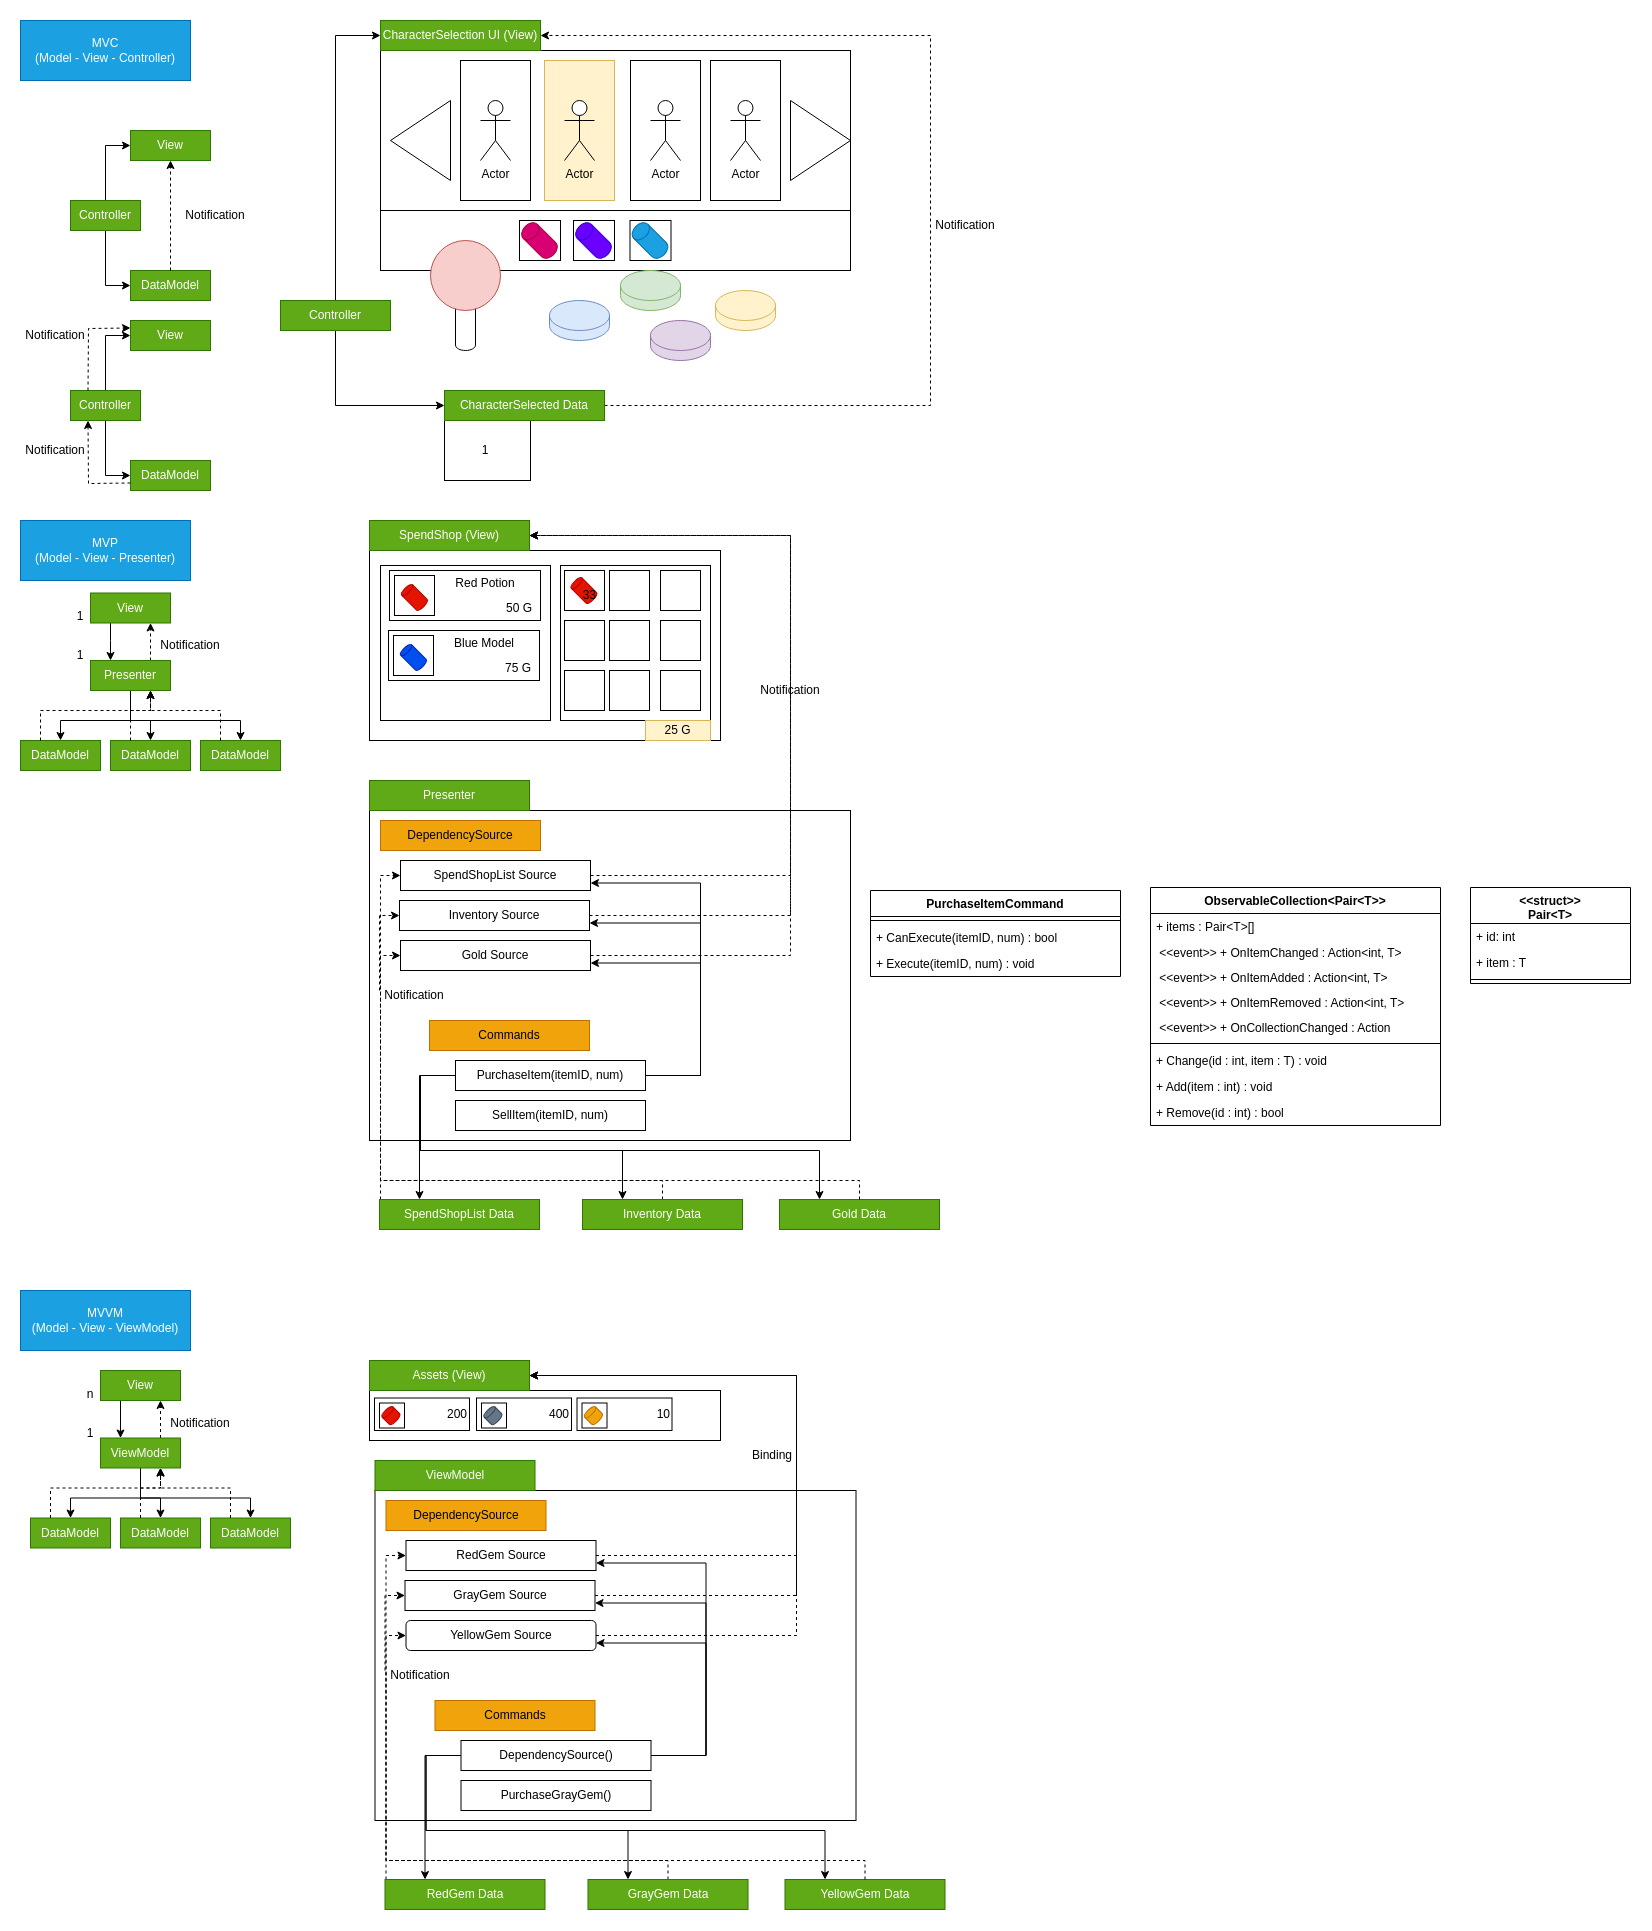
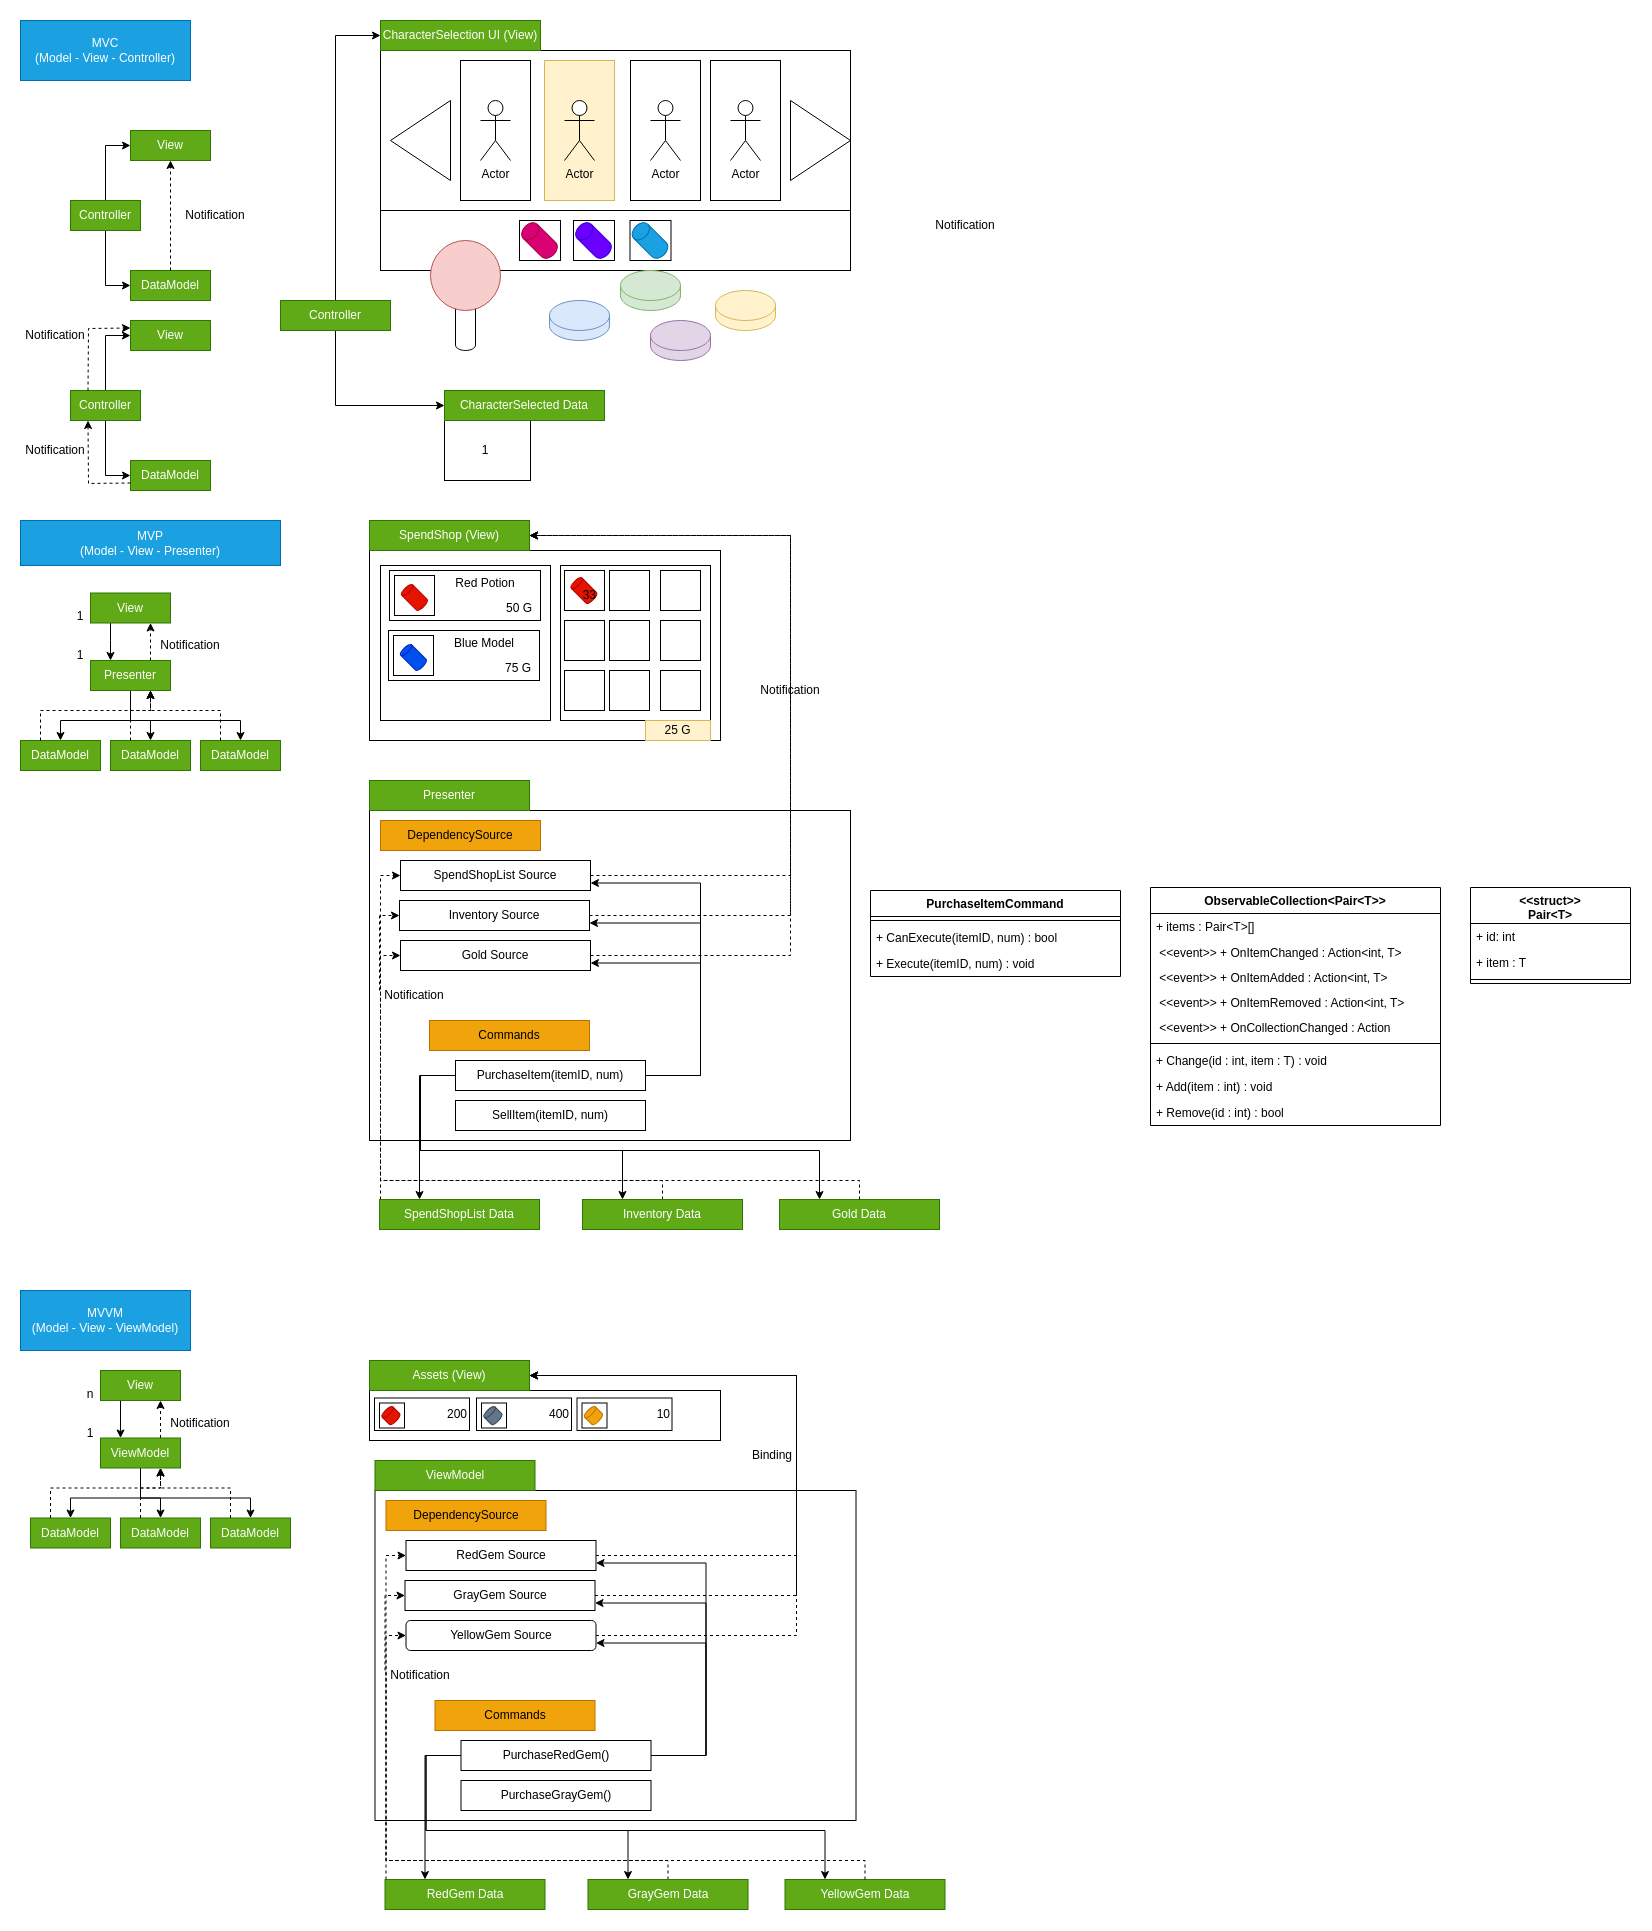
(931, 193) -> none
(106, 551) -> (151, 543)
(557, 1756) -> (557, 1756)
